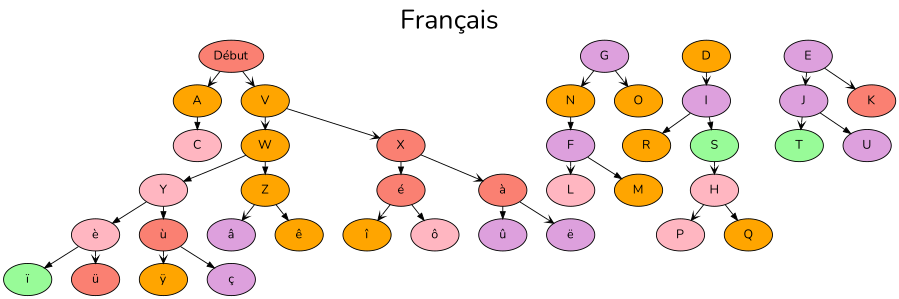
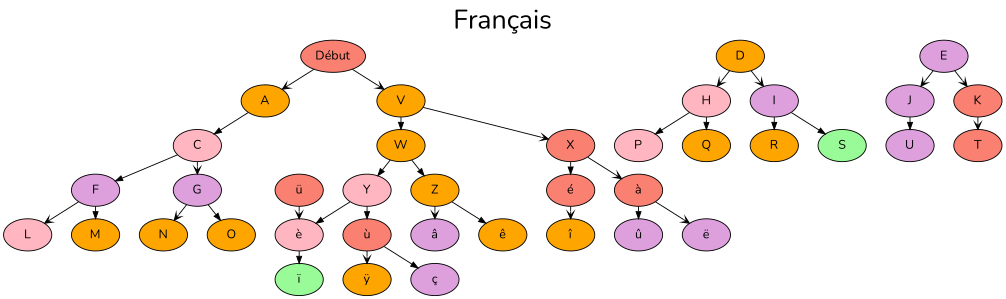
(619, 76) -> (212, 210)
(265, 120) -> (401, 120)
(571, 120) -> (150, 167)
(802, 120) -> (978, 120)
(799, 146) -> (978, 146)
none -> (197, 164)
(714, 164) -> (726, 76)
(700, 210) -> (675, 121)
(435, 235) -> none
(96, 254) -> (299, 209)
